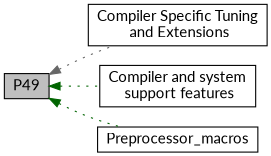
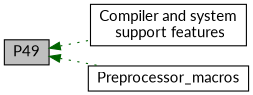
(178, 25) -> none
